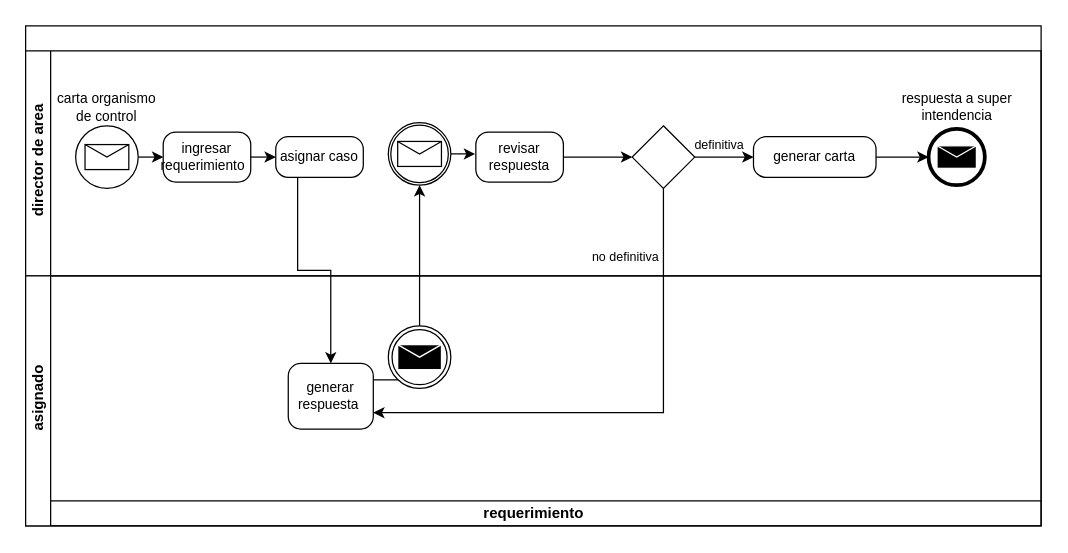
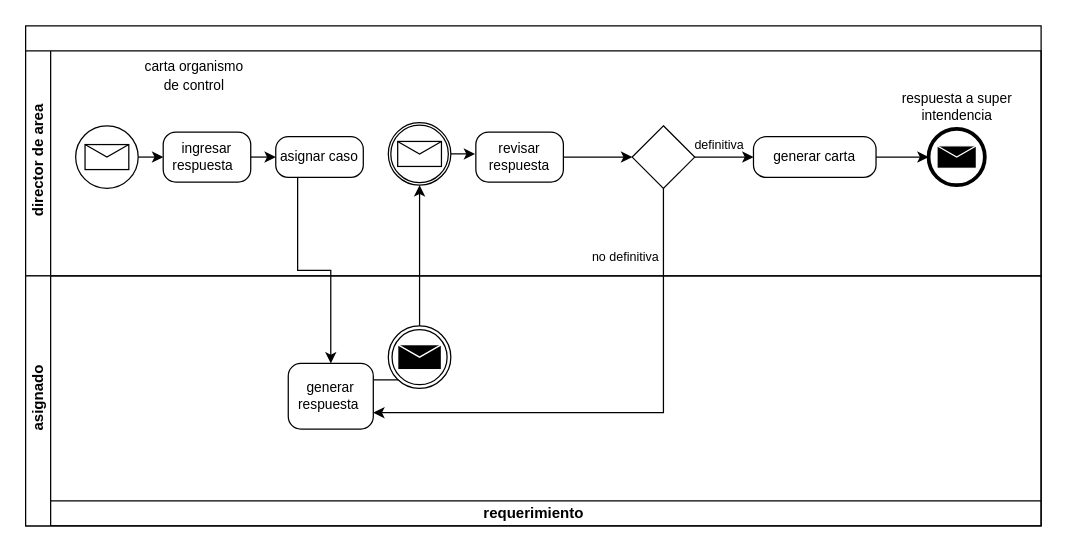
(107, 107) -> (194, 76)
(207, 157) -> (207, 157)
